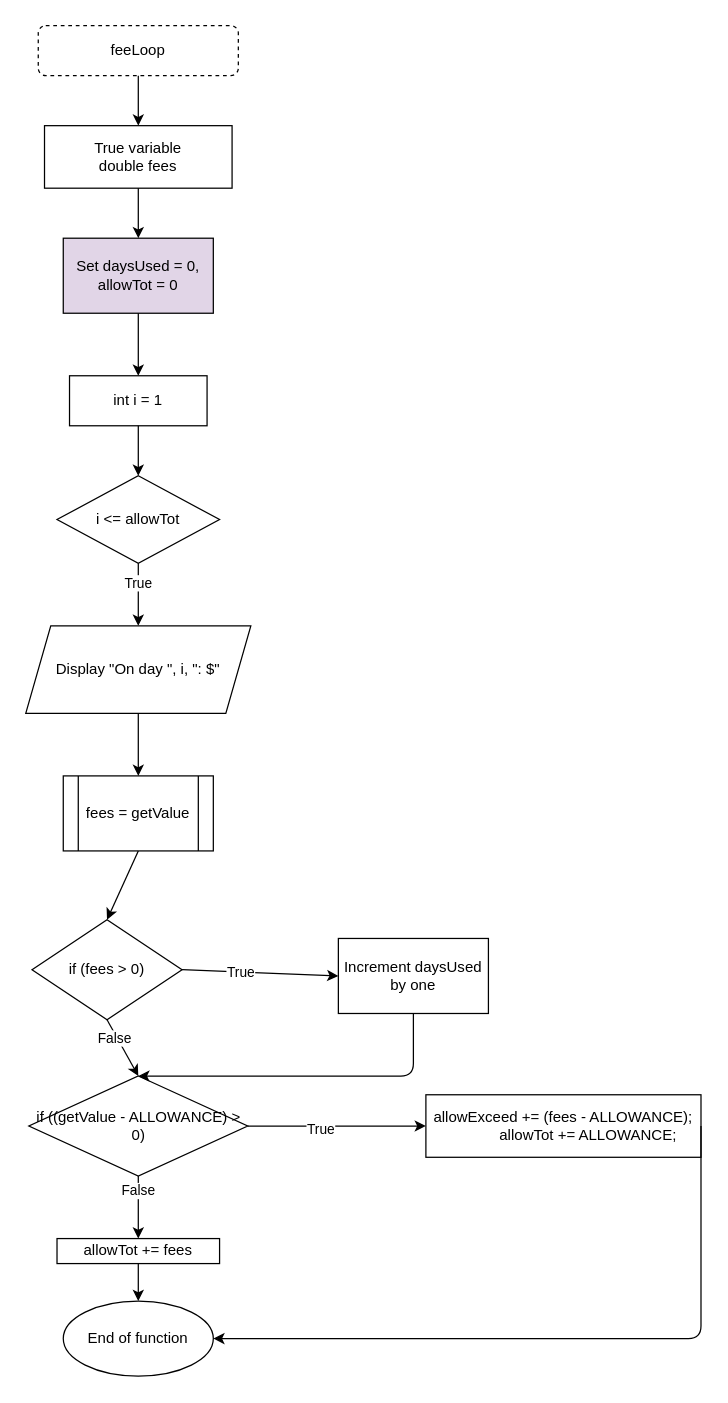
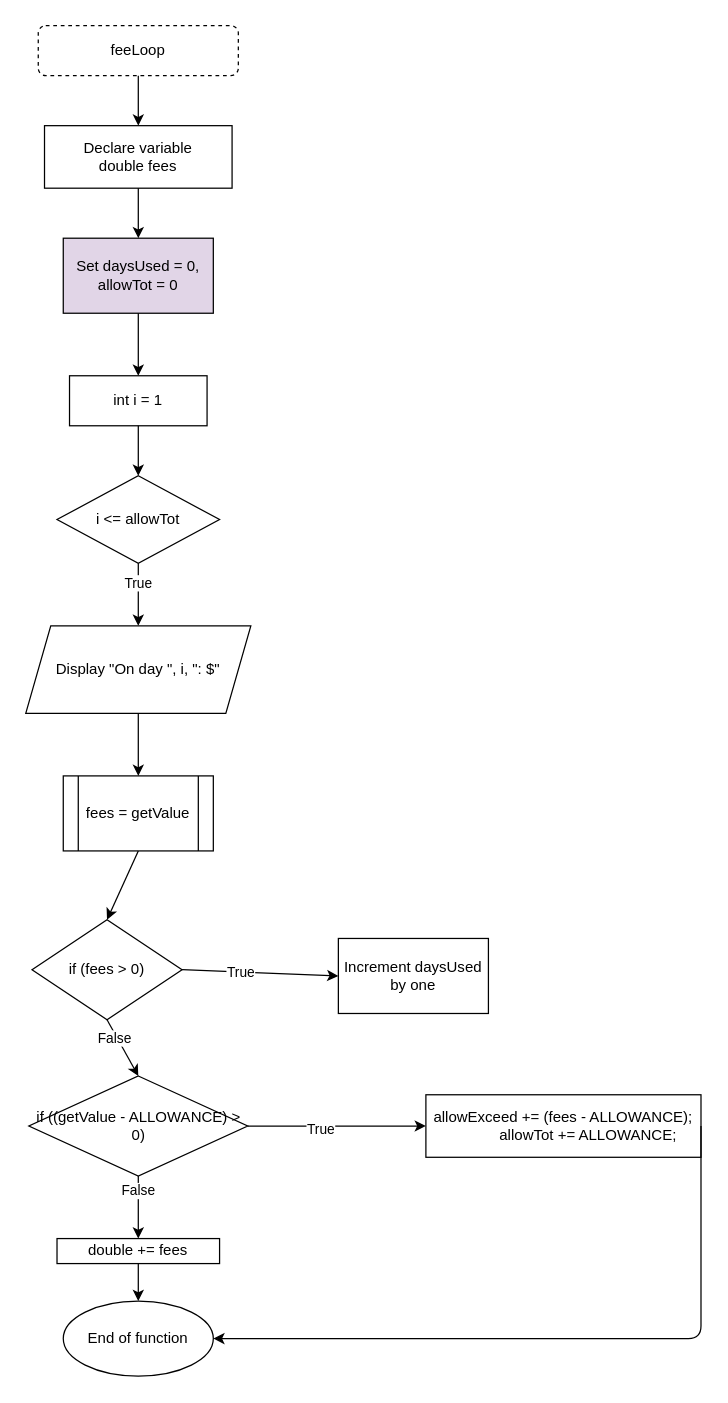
(138, 157) -> (138, 157)
(305, 1076) -> none
(138, 1251) -> (138, 1251)
